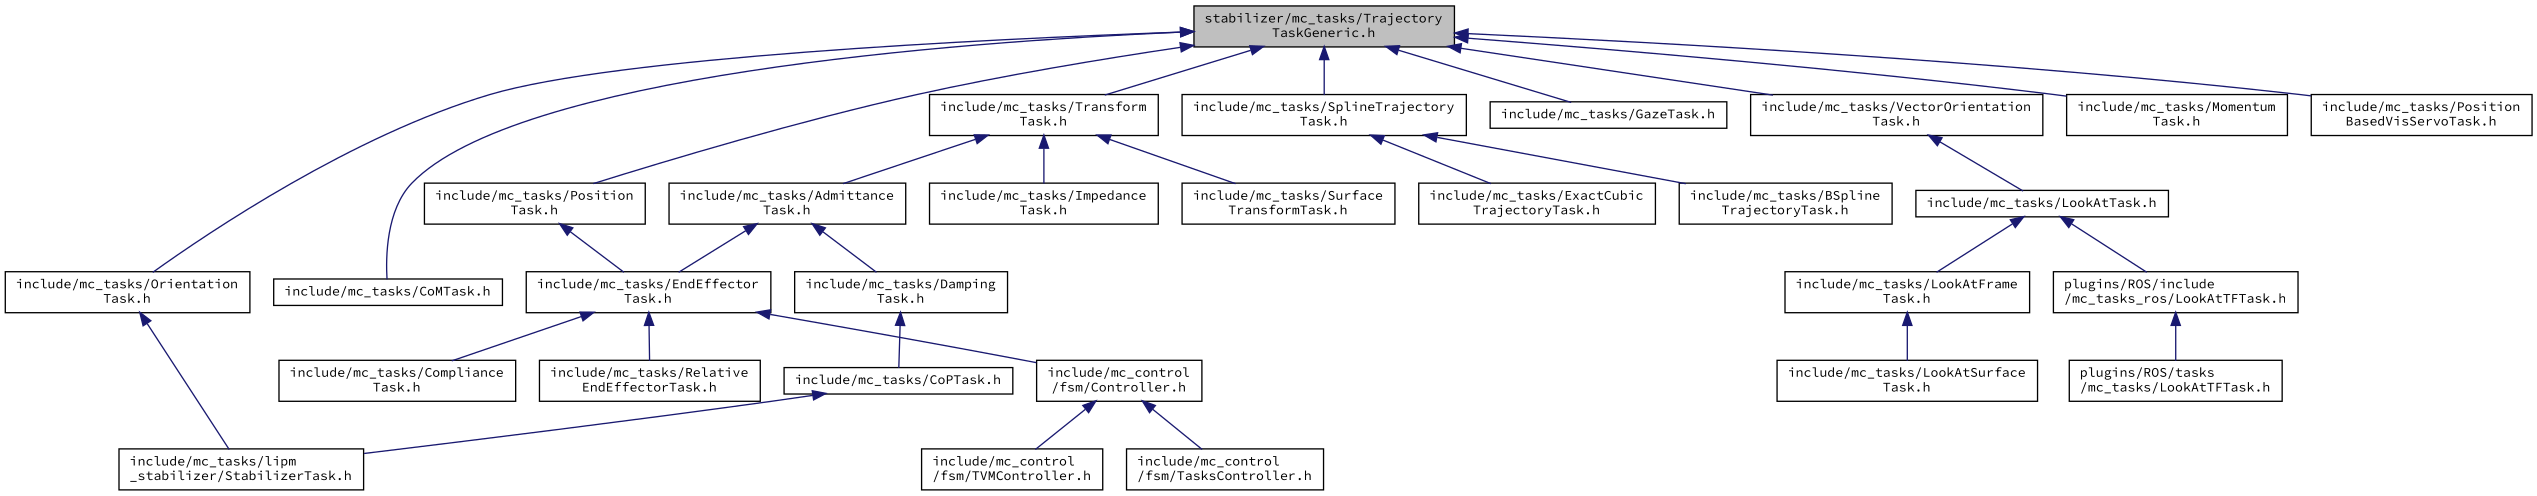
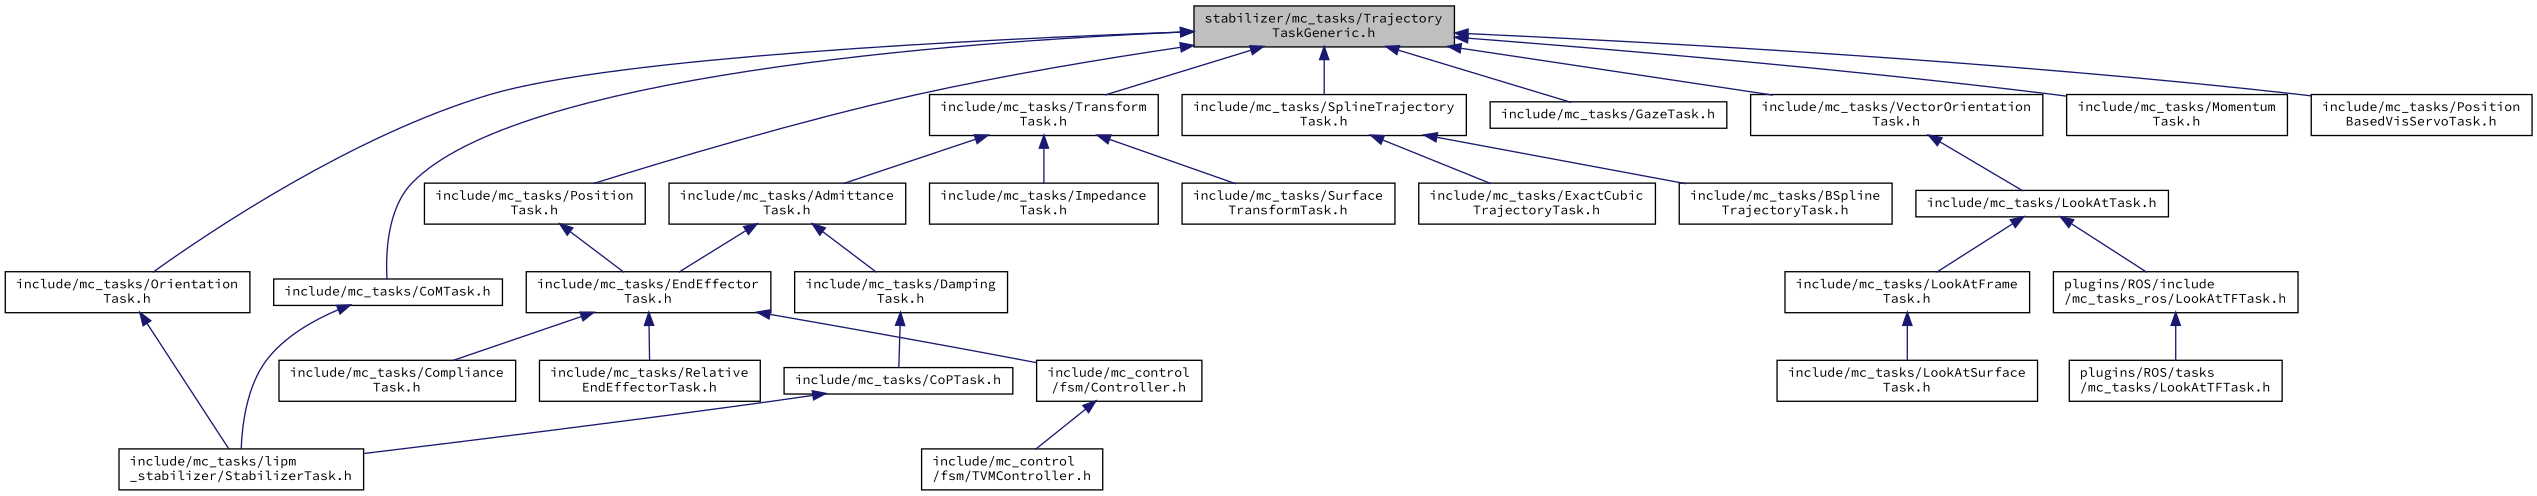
none -> (265, 362)
(1225, 469) -> none
